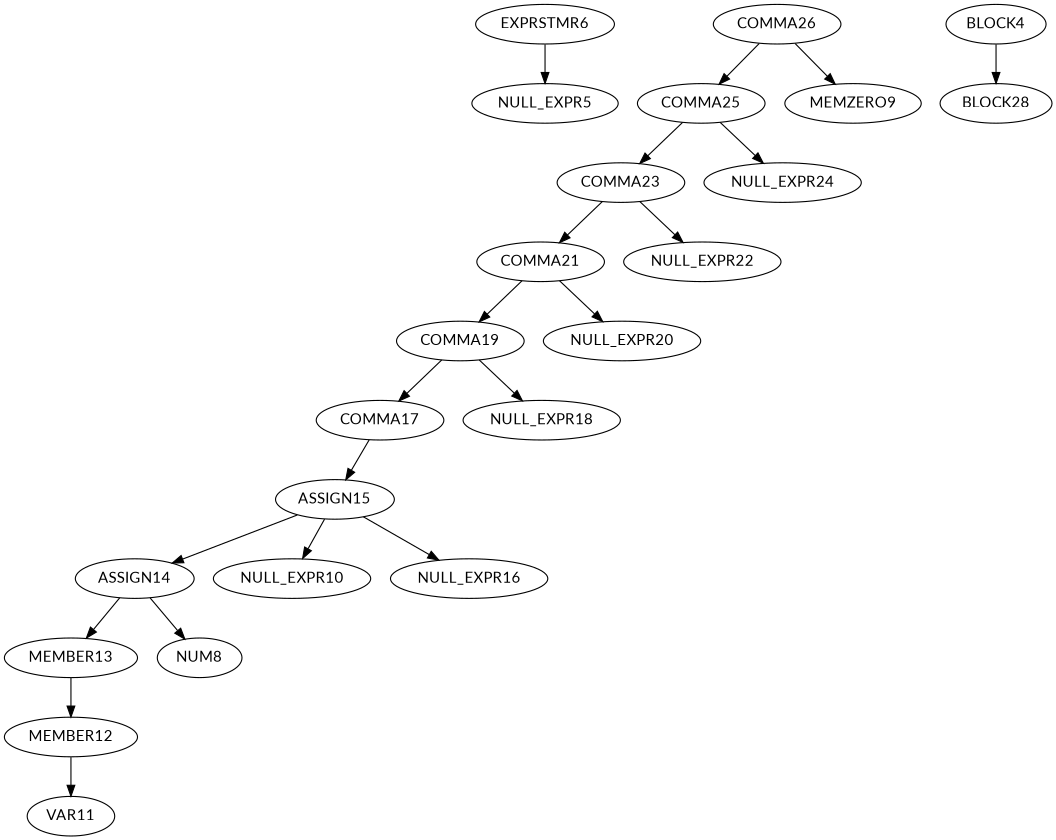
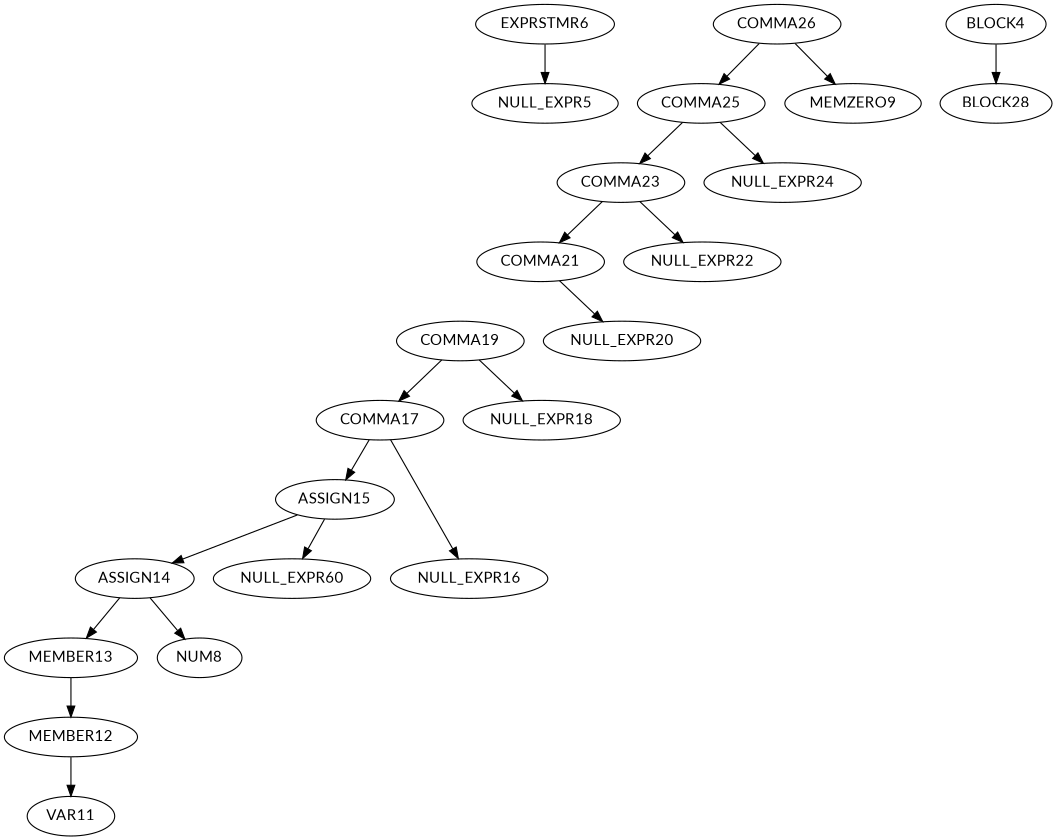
(505, 297) -> none
(396, 536) -> (422, 494)
(292, 579) -> (292, 579)
